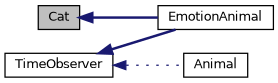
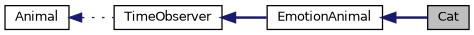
(125, 18) -> (411, 18)
(155, 65) -> (98, 18)
